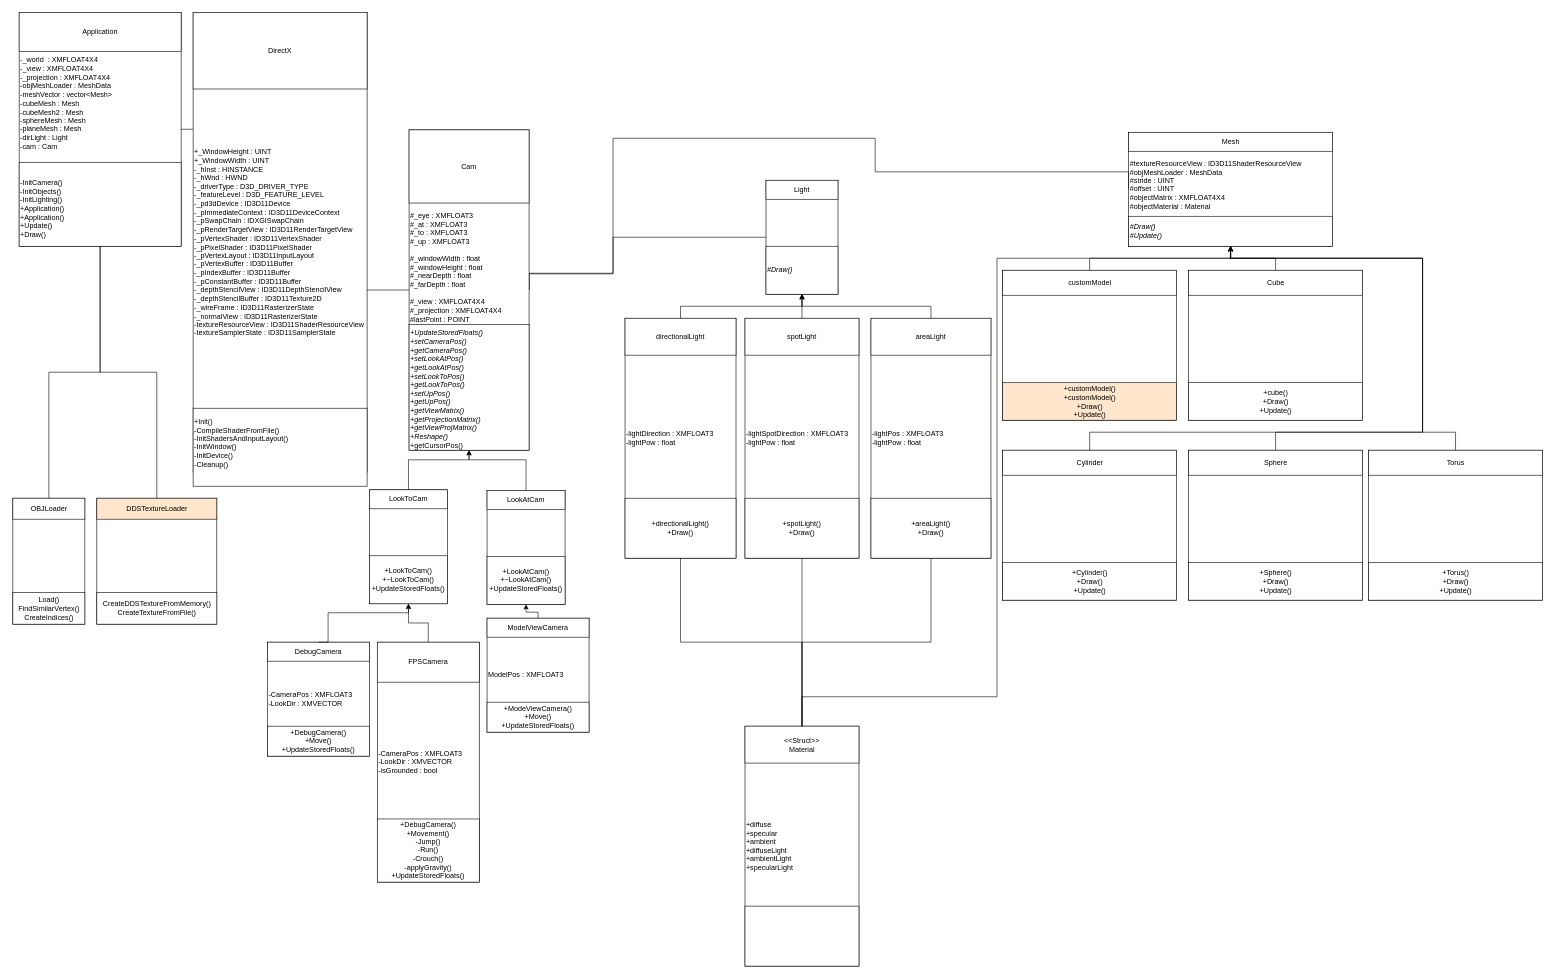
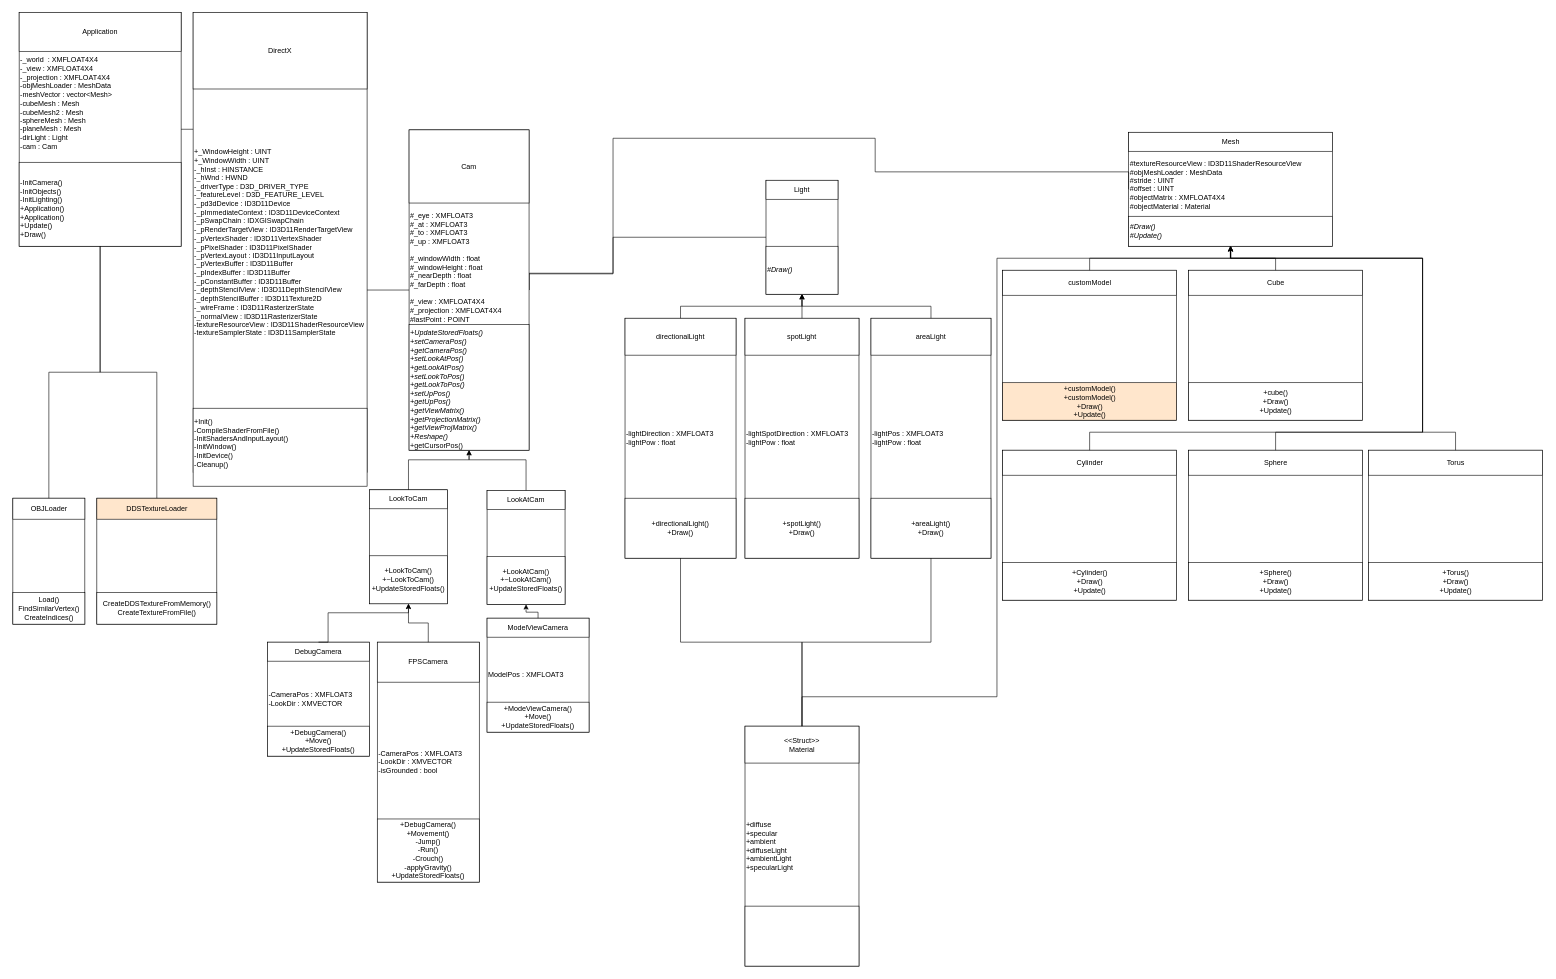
(802, 599) -> none
